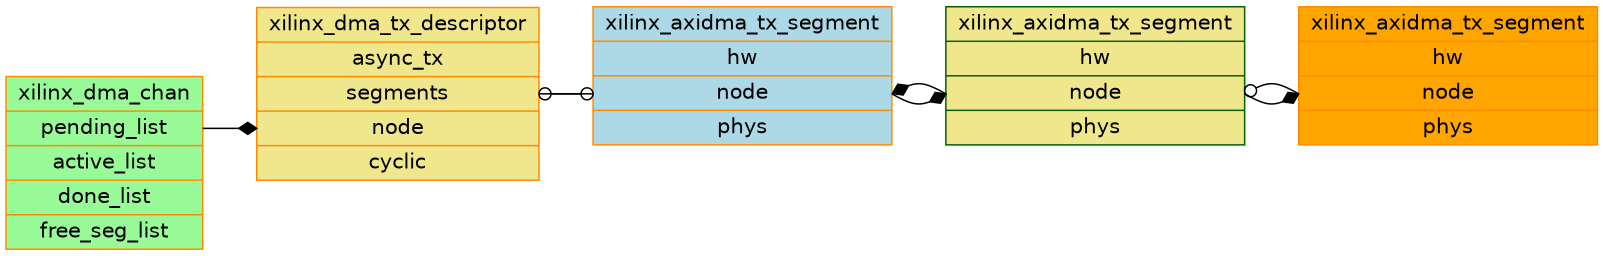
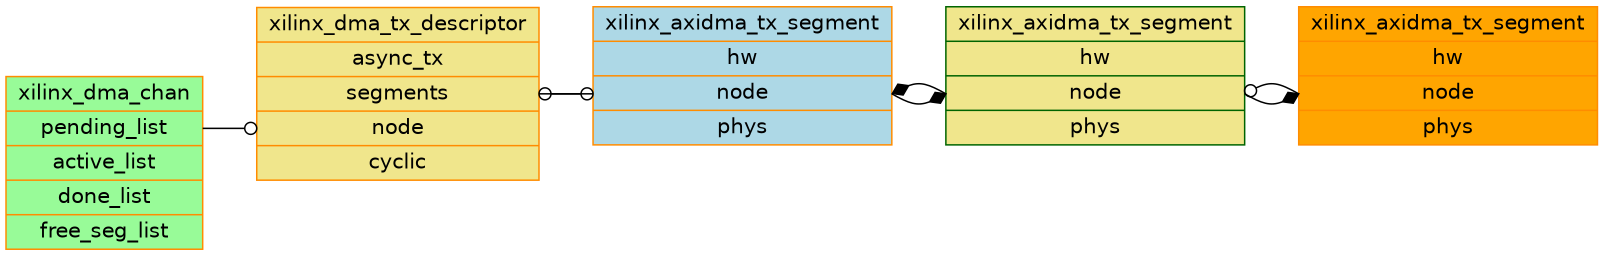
(221, 128) -> (224, 128)
